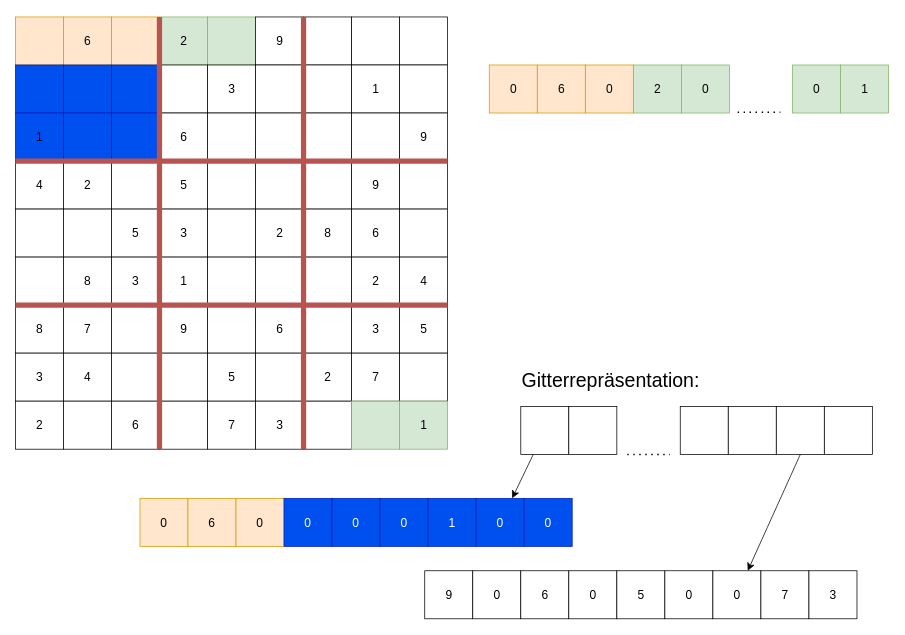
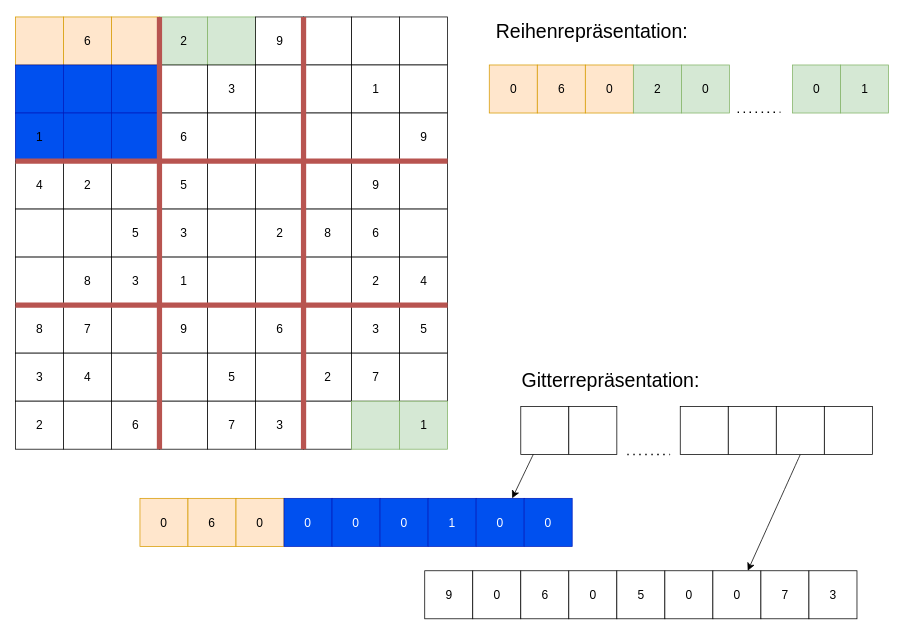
none -> (591, 32)
